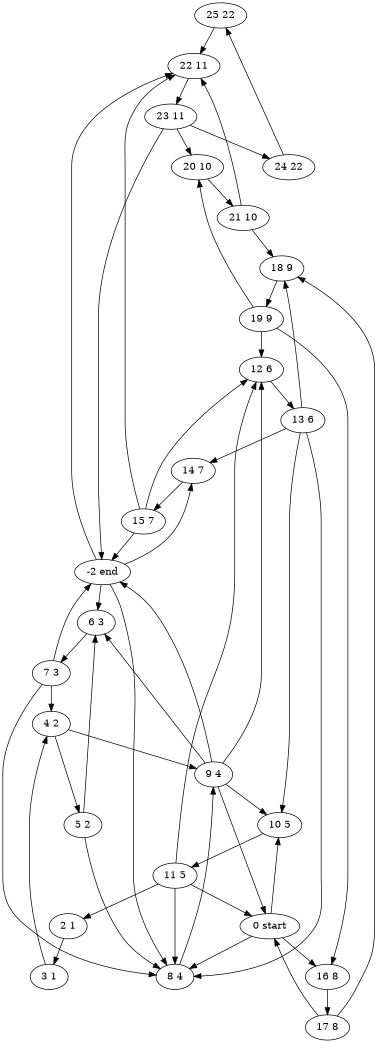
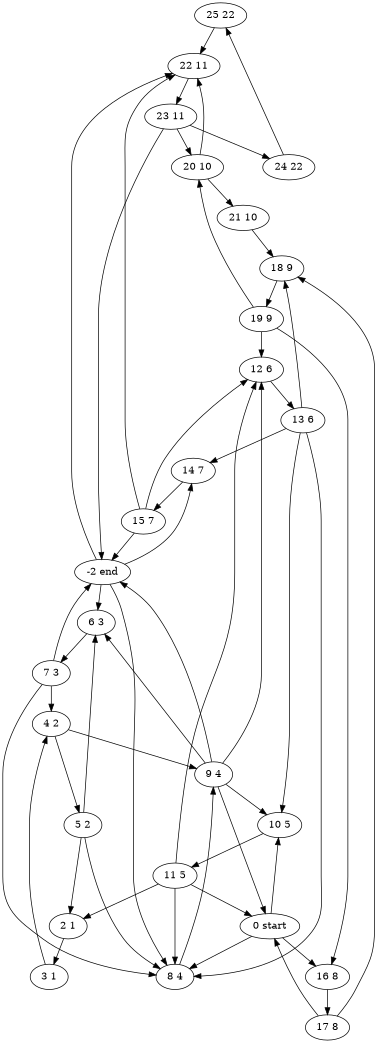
(228, 147) -> (204, 120)
none -> (76, 872)
